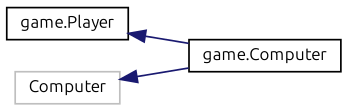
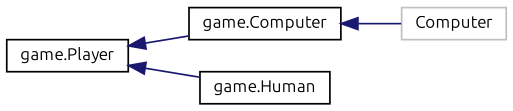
(163, 72) -> (380, 24)
none -> (265, 88)
